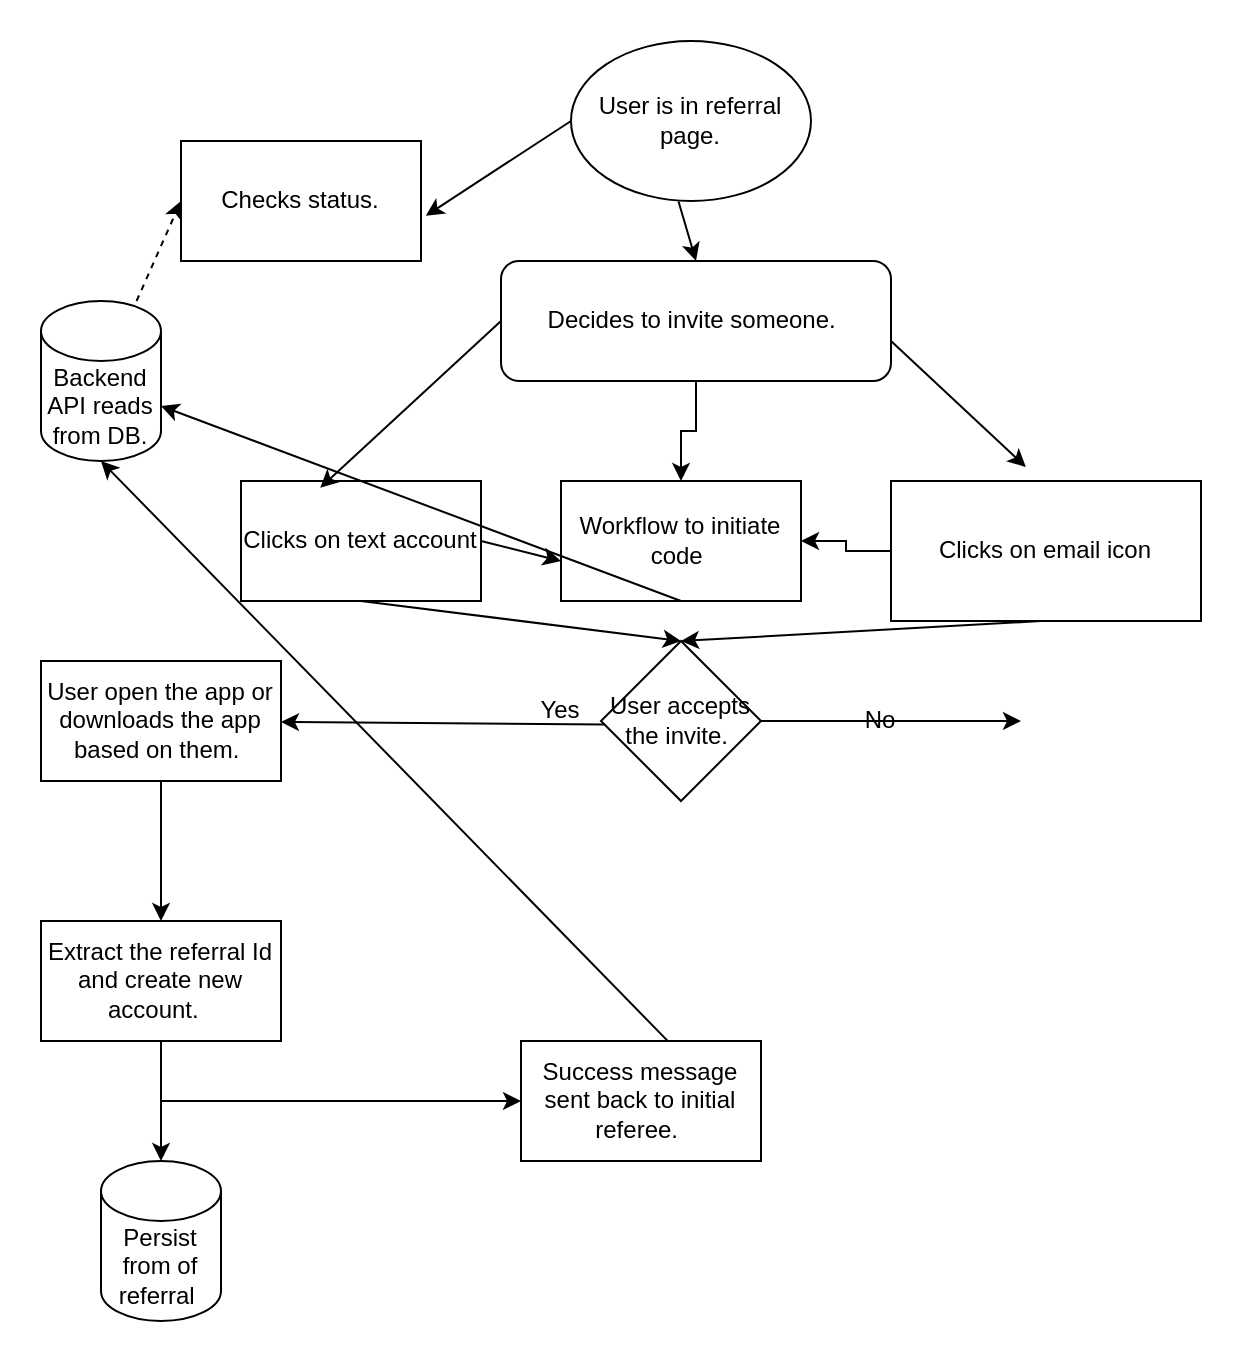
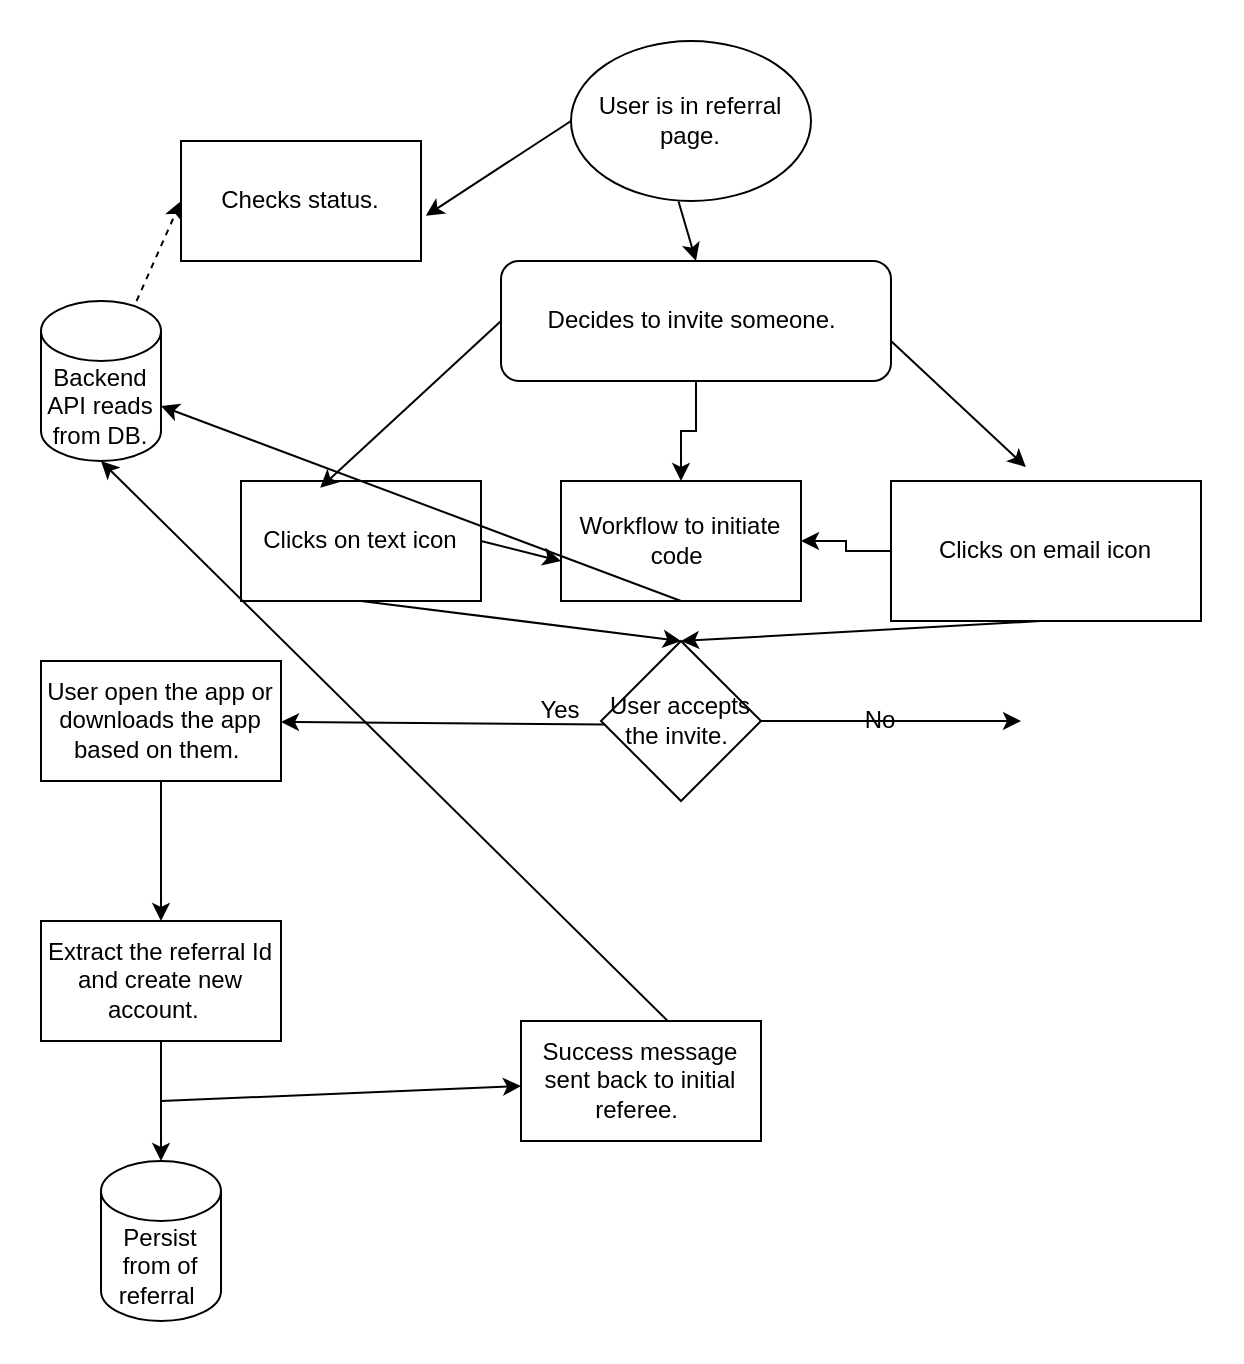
(361, 541) -> (361, 541)
(641, 1101) -> (641, 1081)
